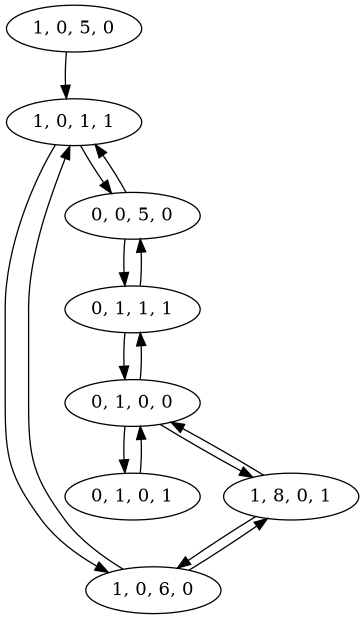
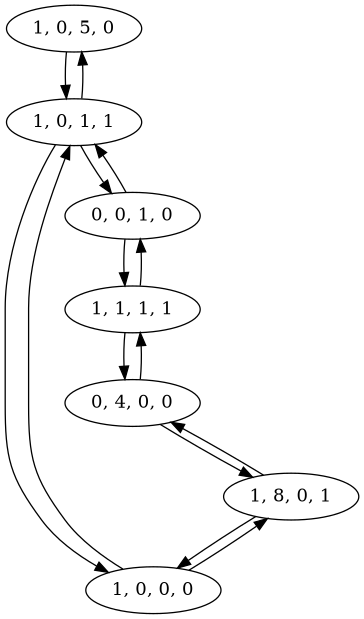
none -> (83, 82)
(133, 216) -> (133, 216)
(133, 309) -> (133, 309)
(133, 403) -> (133, 403)
(133, 497) -> none
(153, 590) -> (153, 590)
